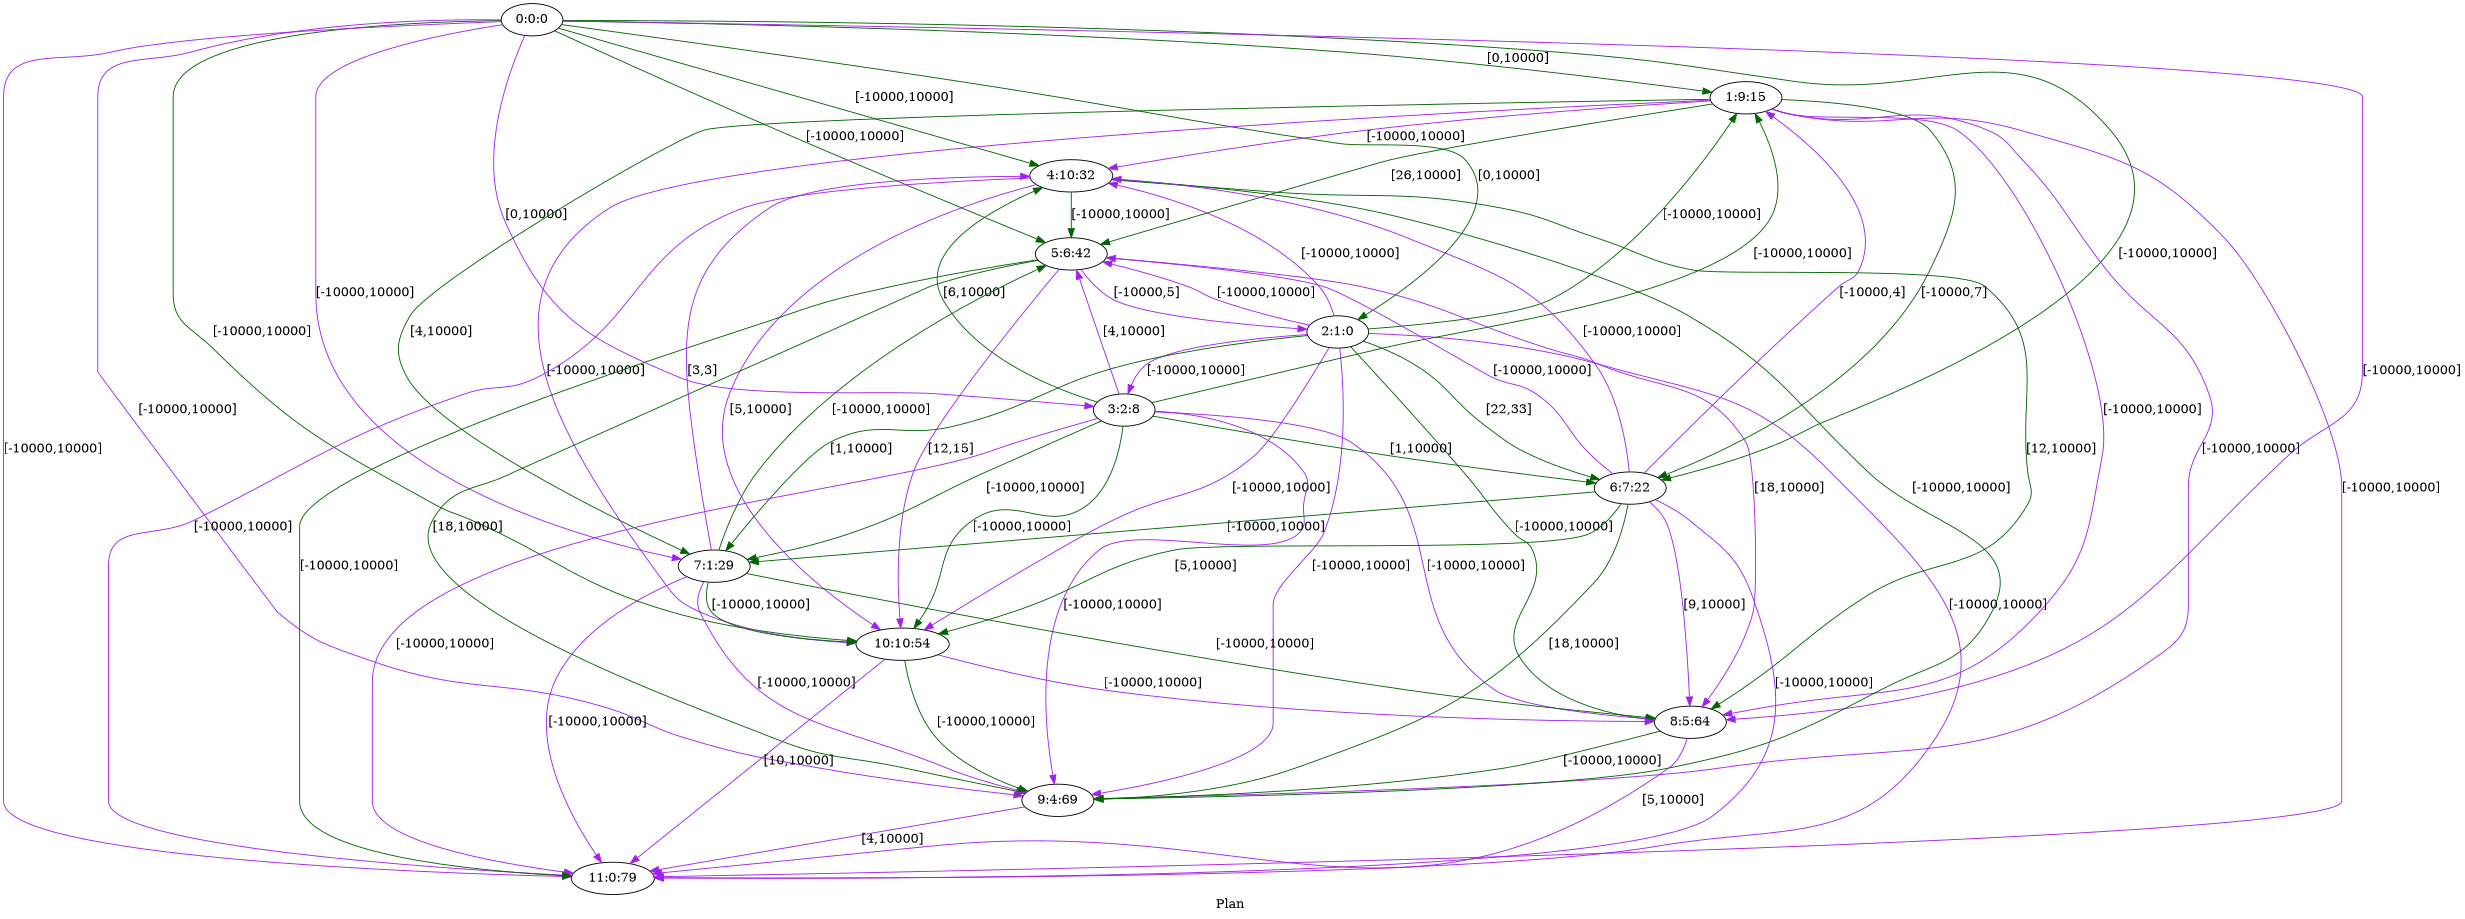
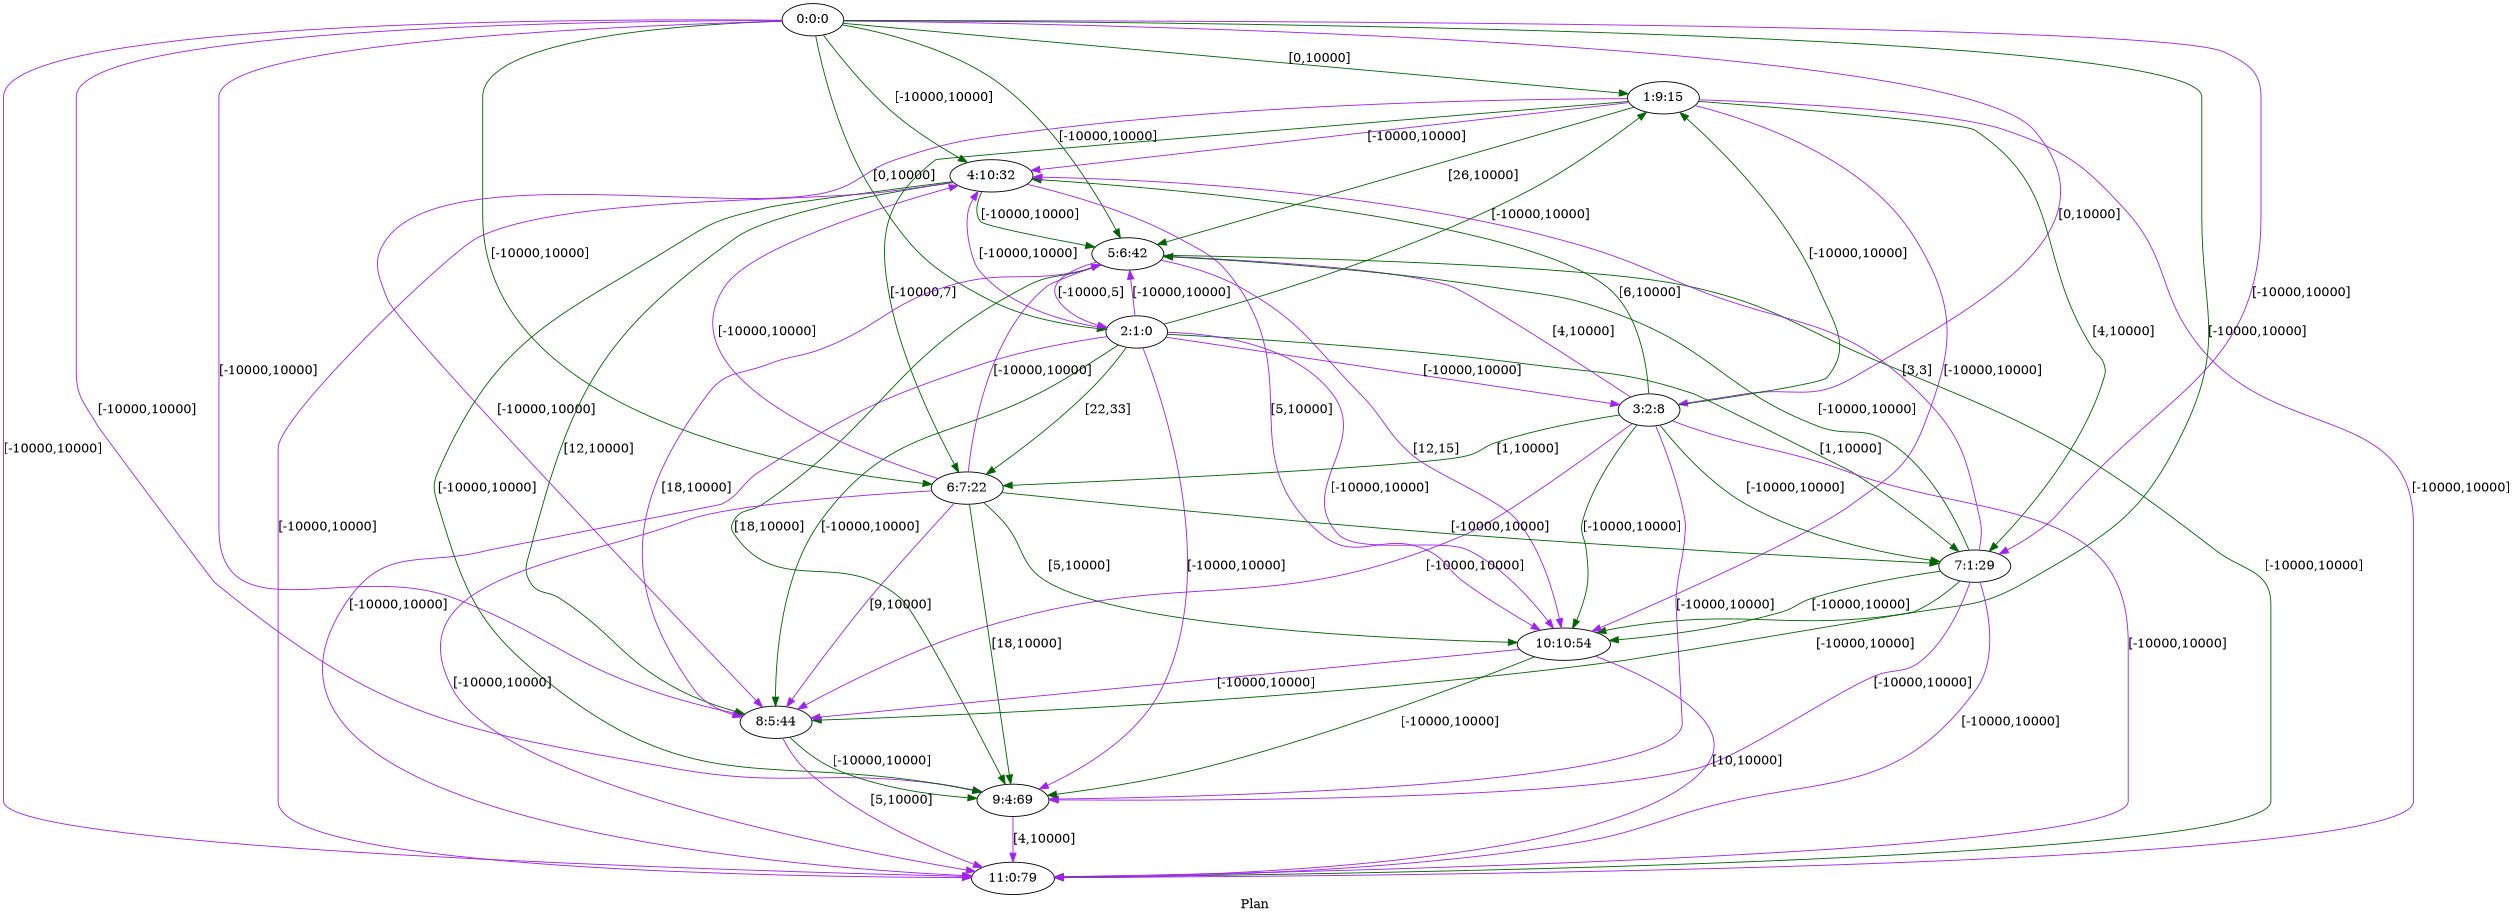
(1819, 305) -> none
(2058, 714) -> none
(1690, 722) -> (776, 722)
